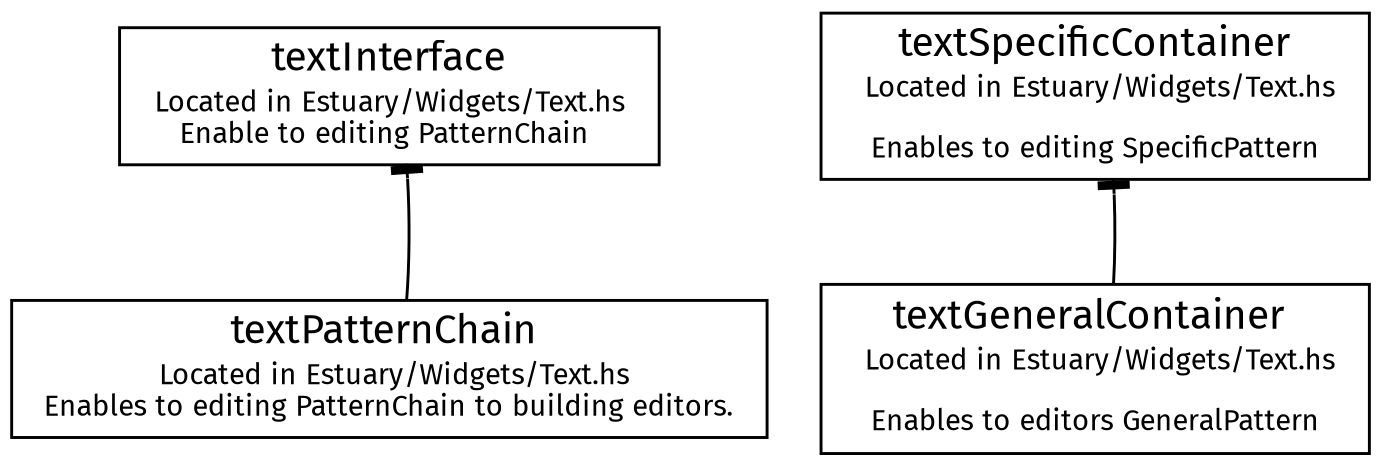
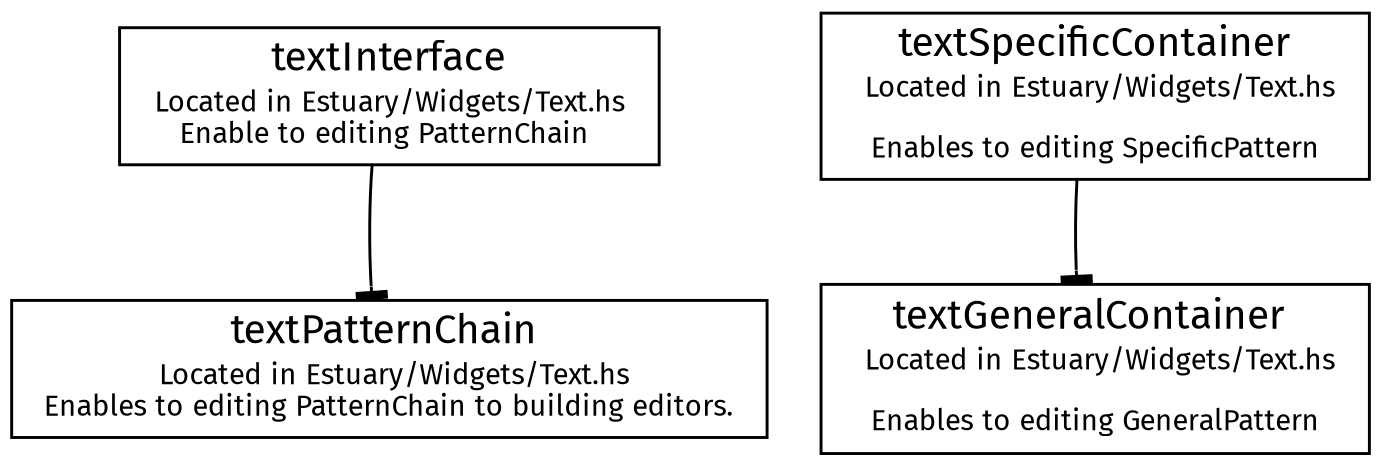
(409, 240) -> (370, 225)
(1115, 240) -> (1076, 225)
(1095, 421) -> (1095, 421)
